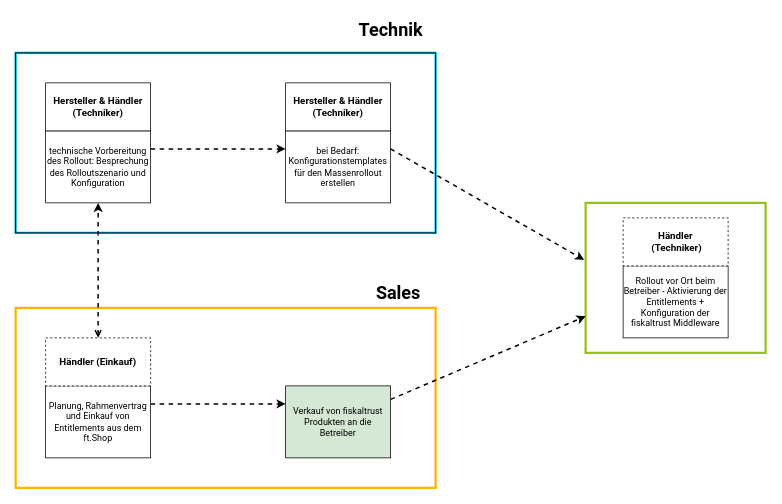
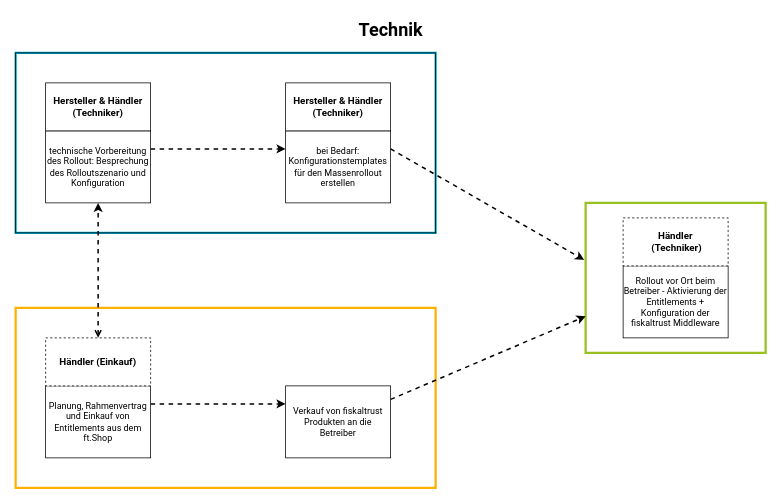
(398, 293) -> none
(338, 422) -> (338, 422)
